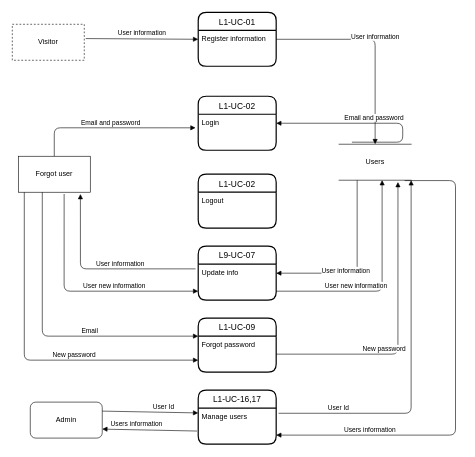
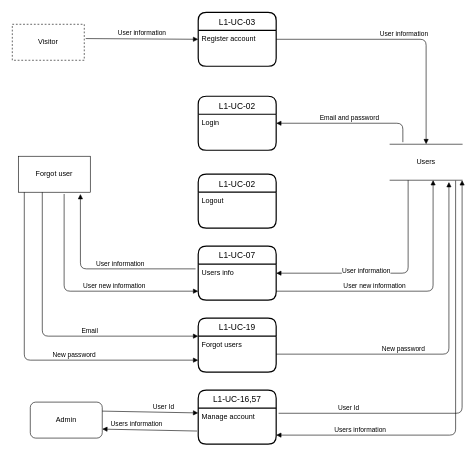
(237, 22) -> (237, 22)
(238, 38) -> (232, 38)
(55, 131) -> none
(375, 162) -> (426, 162)
(237, 256) -> (237, 256)
(222, 272) -> (220, 272)
(237, 328) -> (237, 328)
(231, 344) -> (225, 344)
(237, 400) -> (237, 400)
(225, 416) -> (229, 416)
